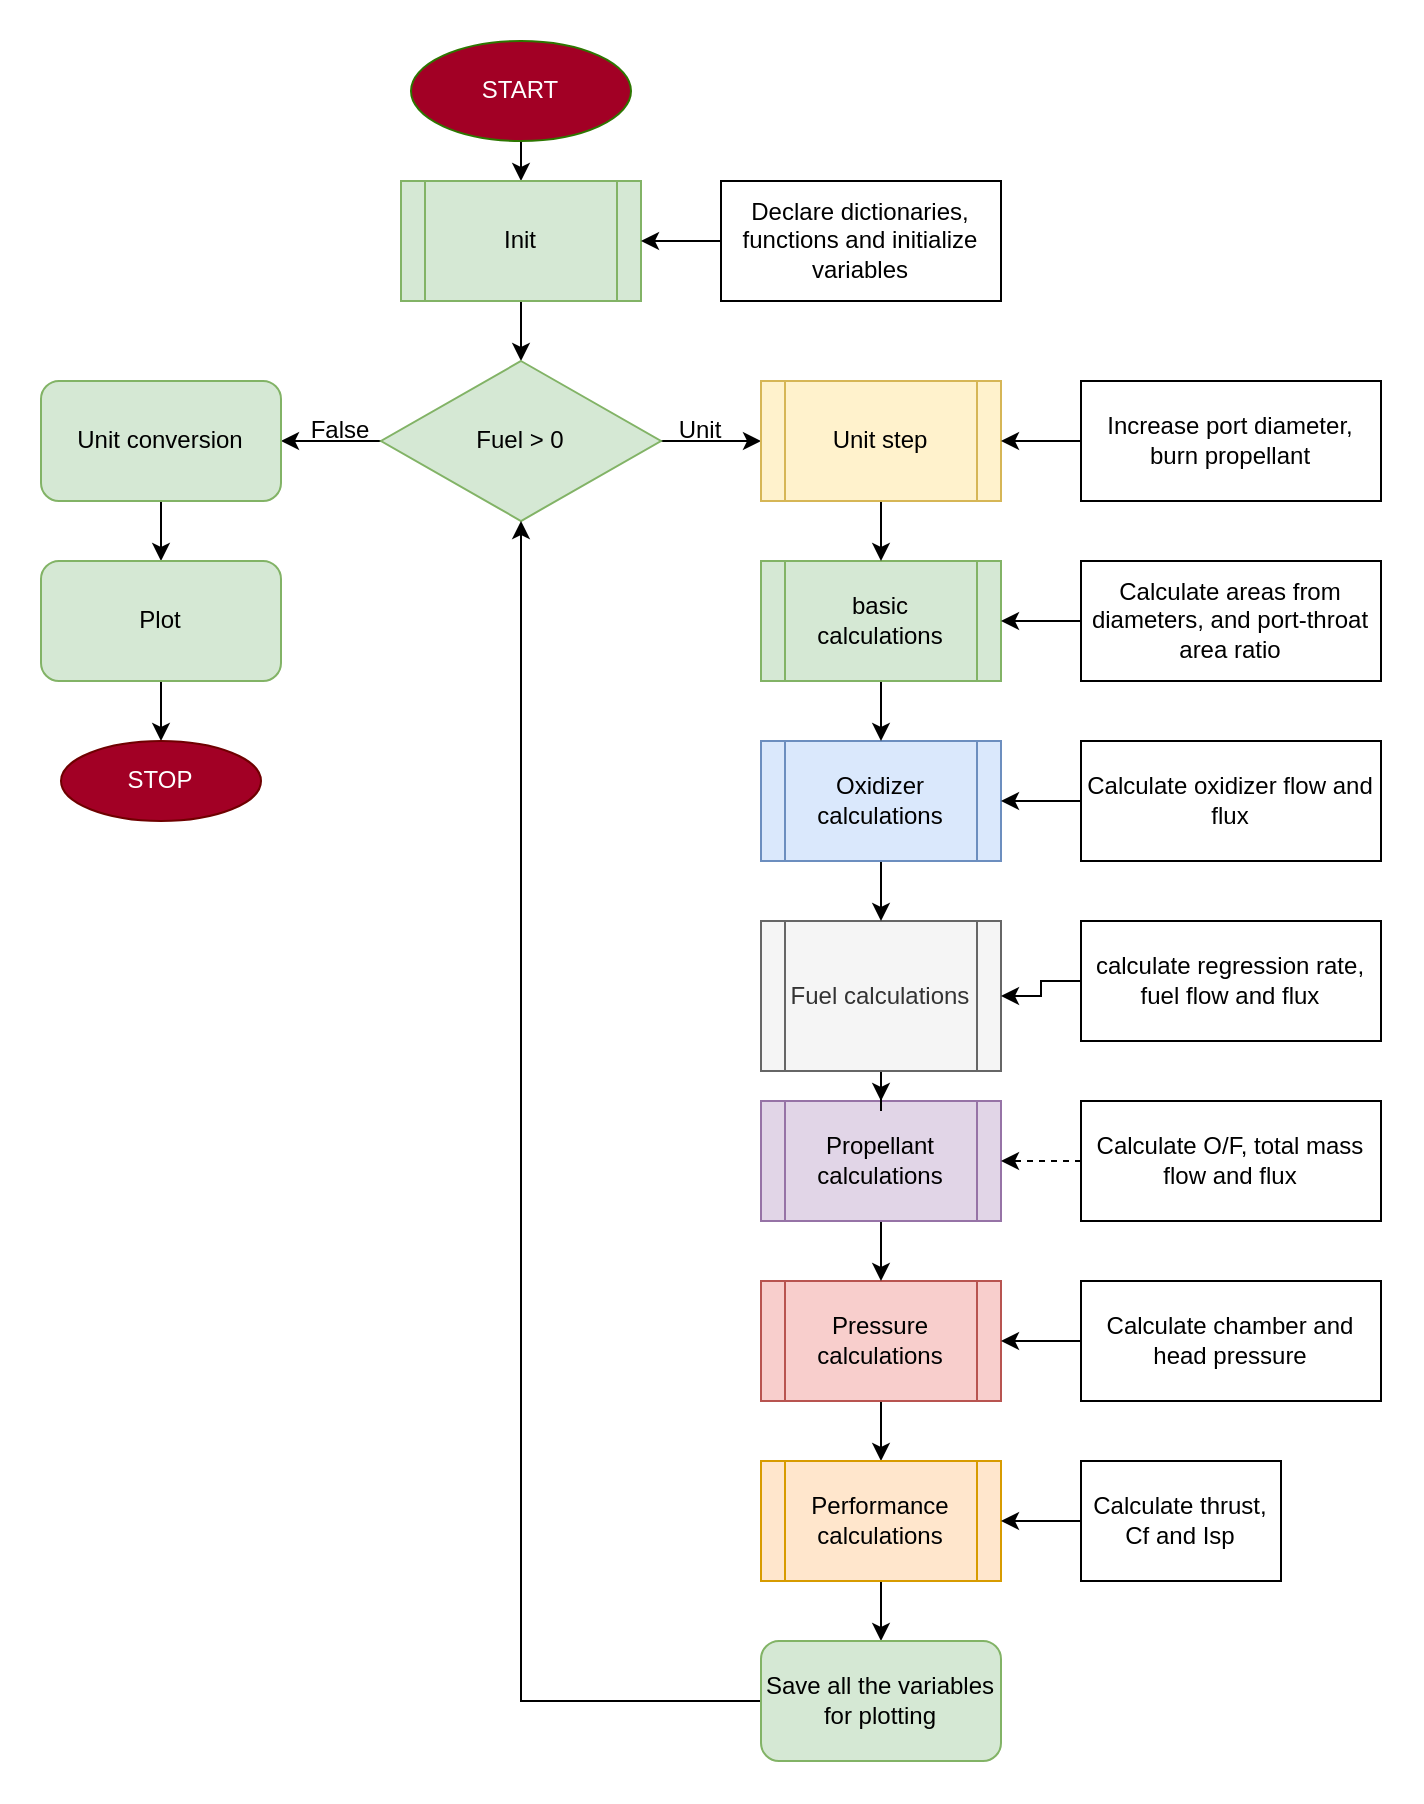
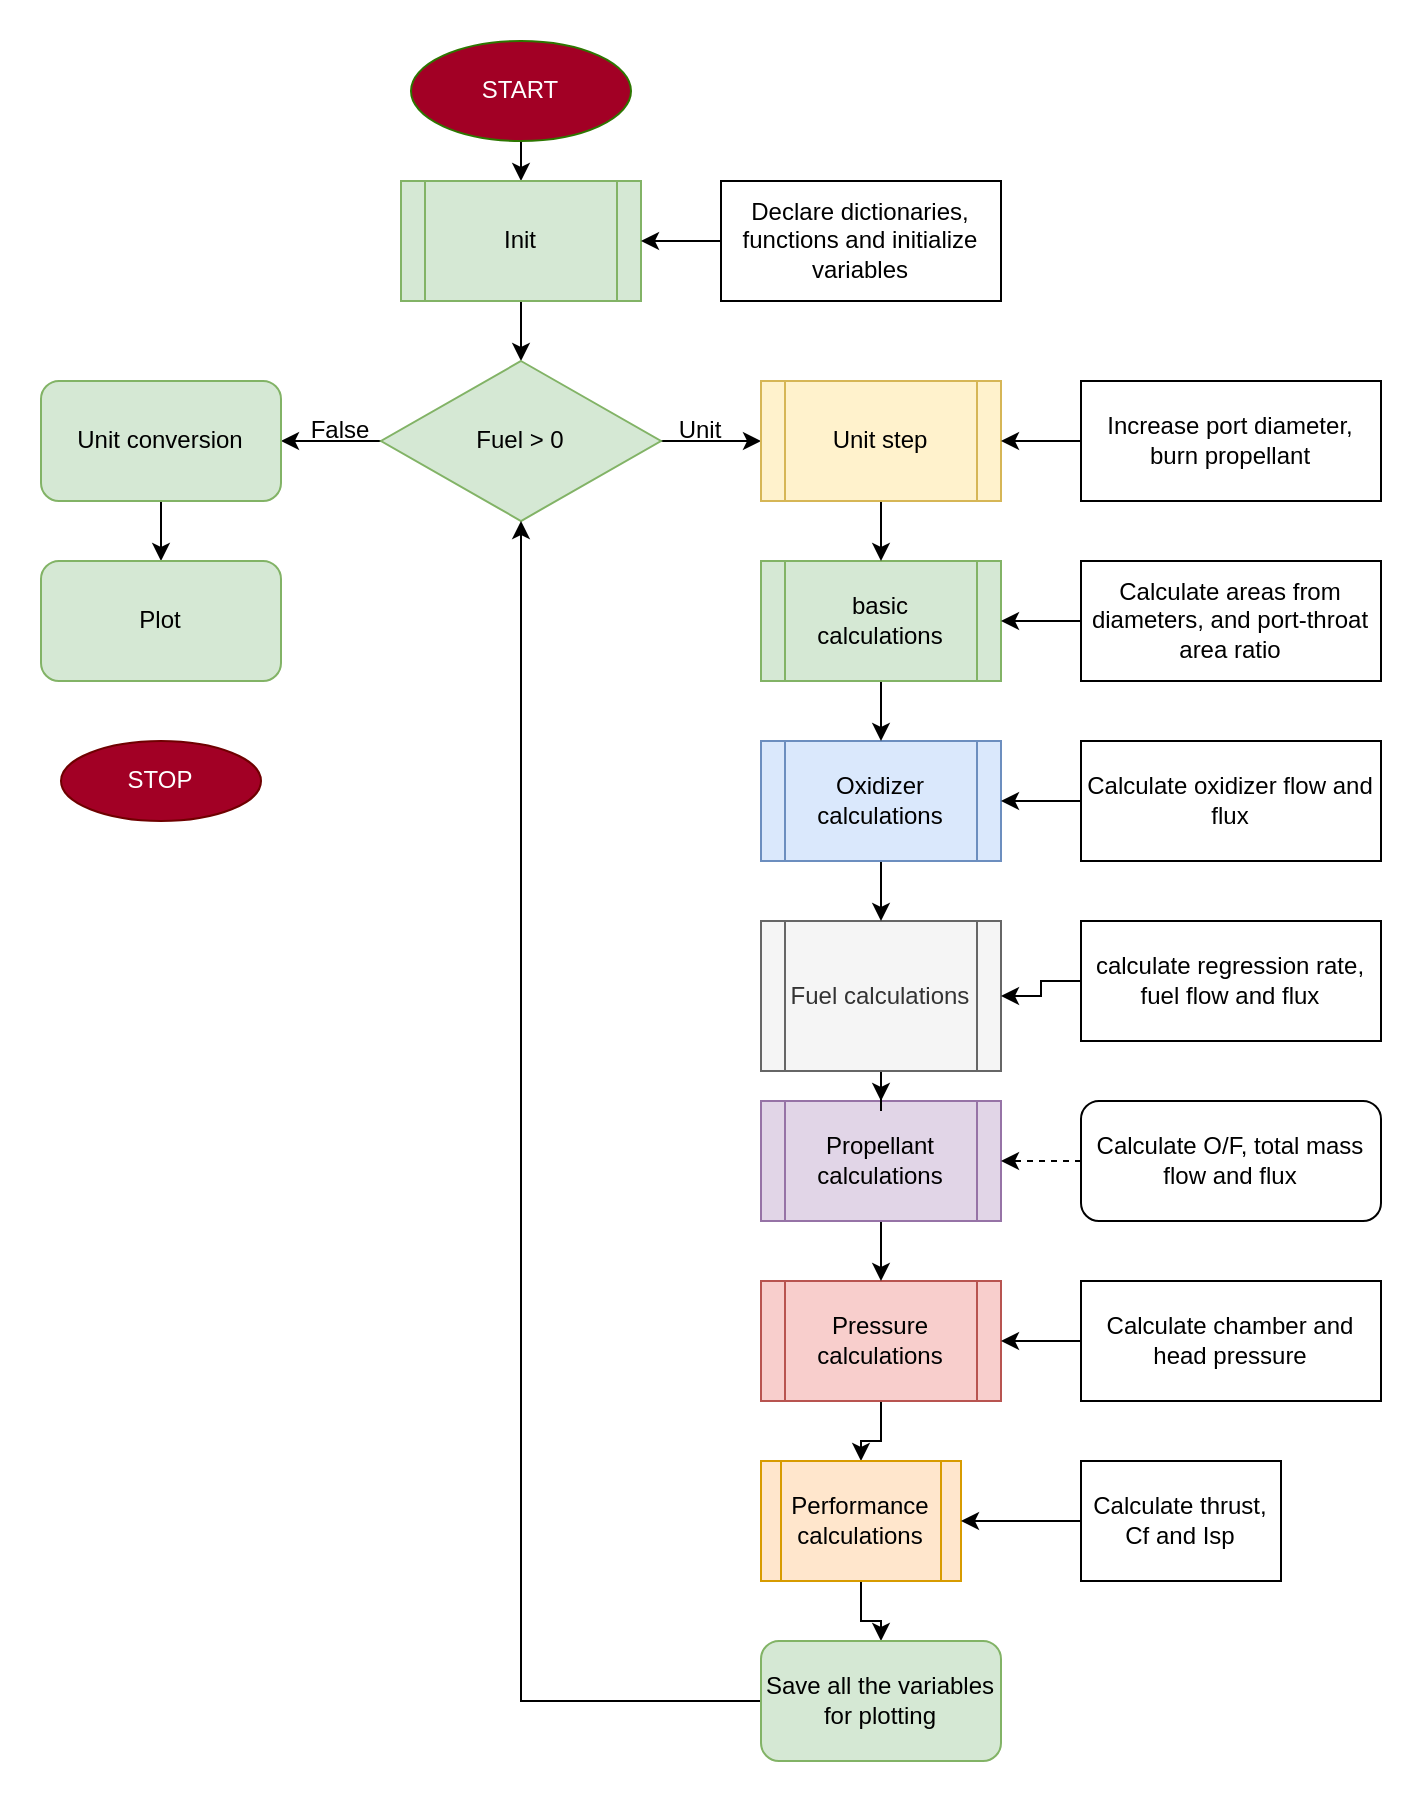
(161, 718) -> none
(1231, 1161) -> (1231, 1161)
(881, 1521) -> (861, 1521)
